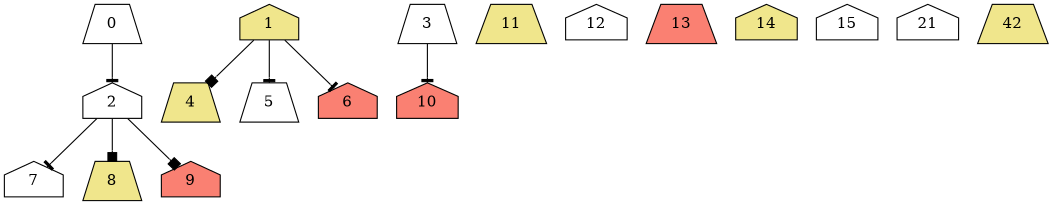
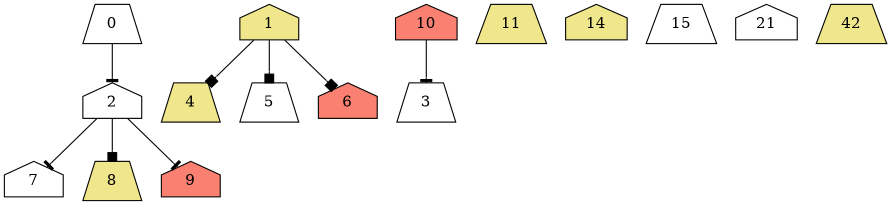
(596, 24) -> none
(681, 24) -> none
(847, 24) -> (681, 24)
(269, 59) -> (269, 56)
(427, 61) -> (426, 59)
(308, 62) -> (306, 60)
(149, 139) -> (151, 141)
